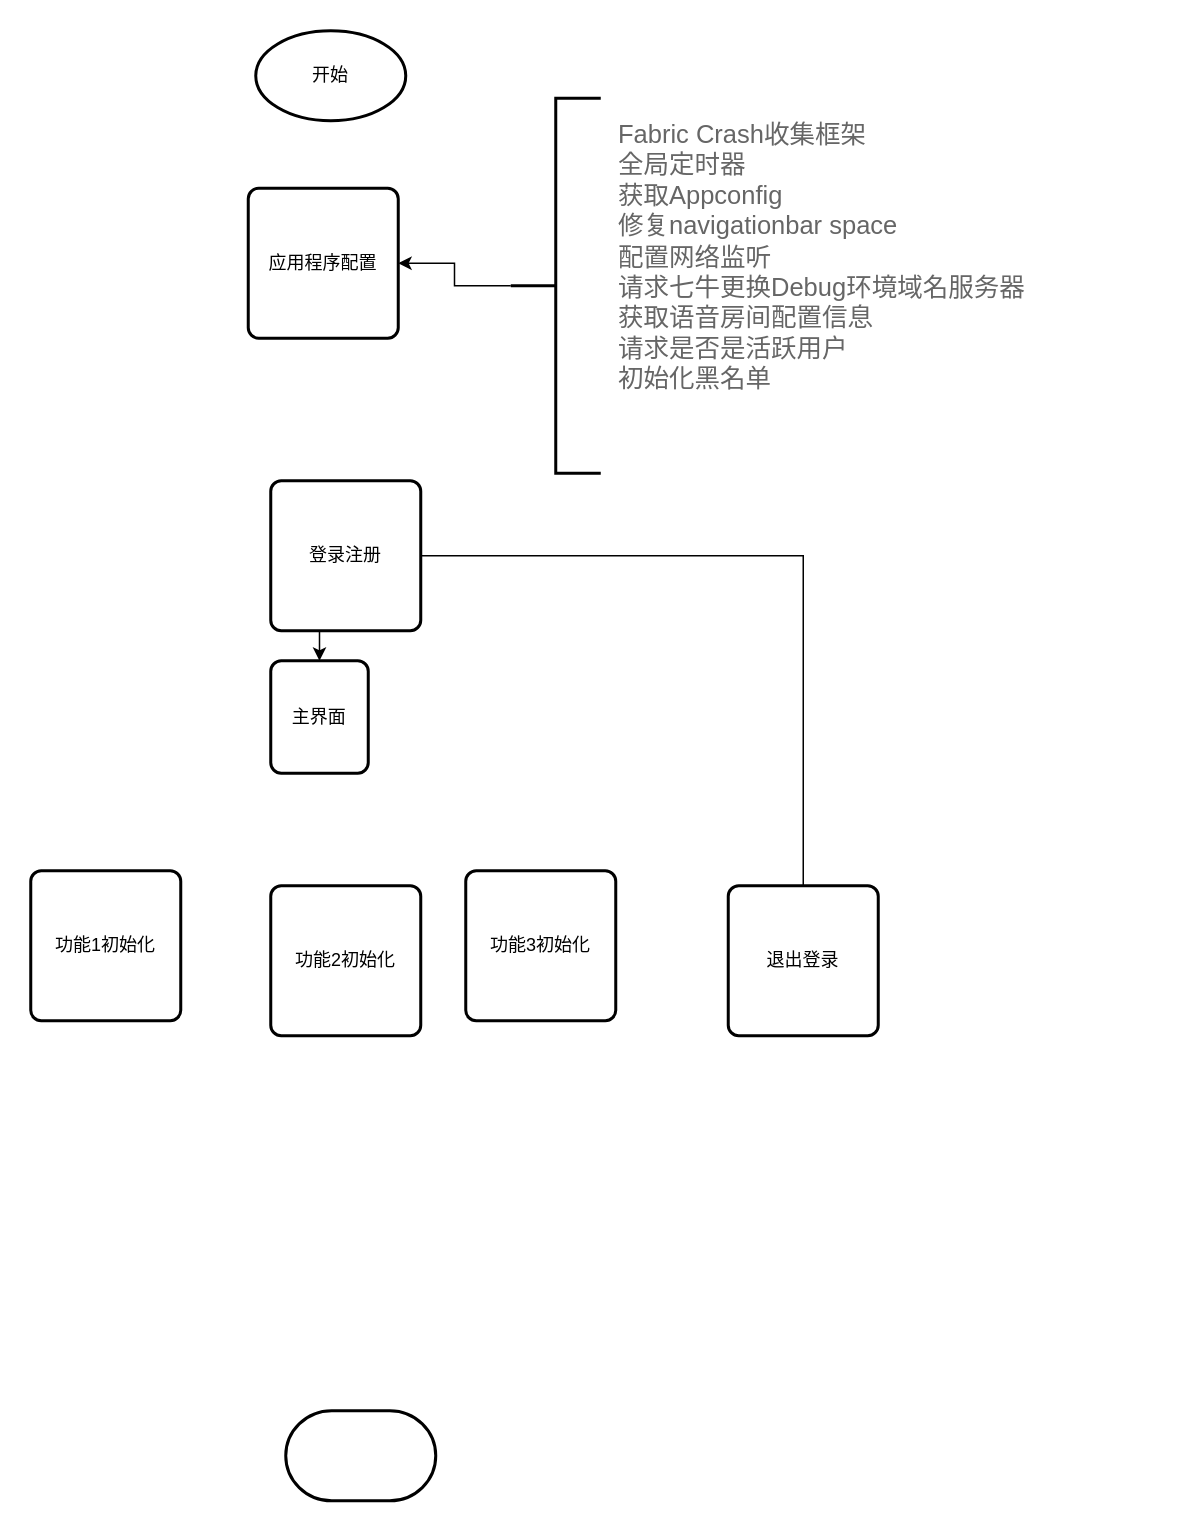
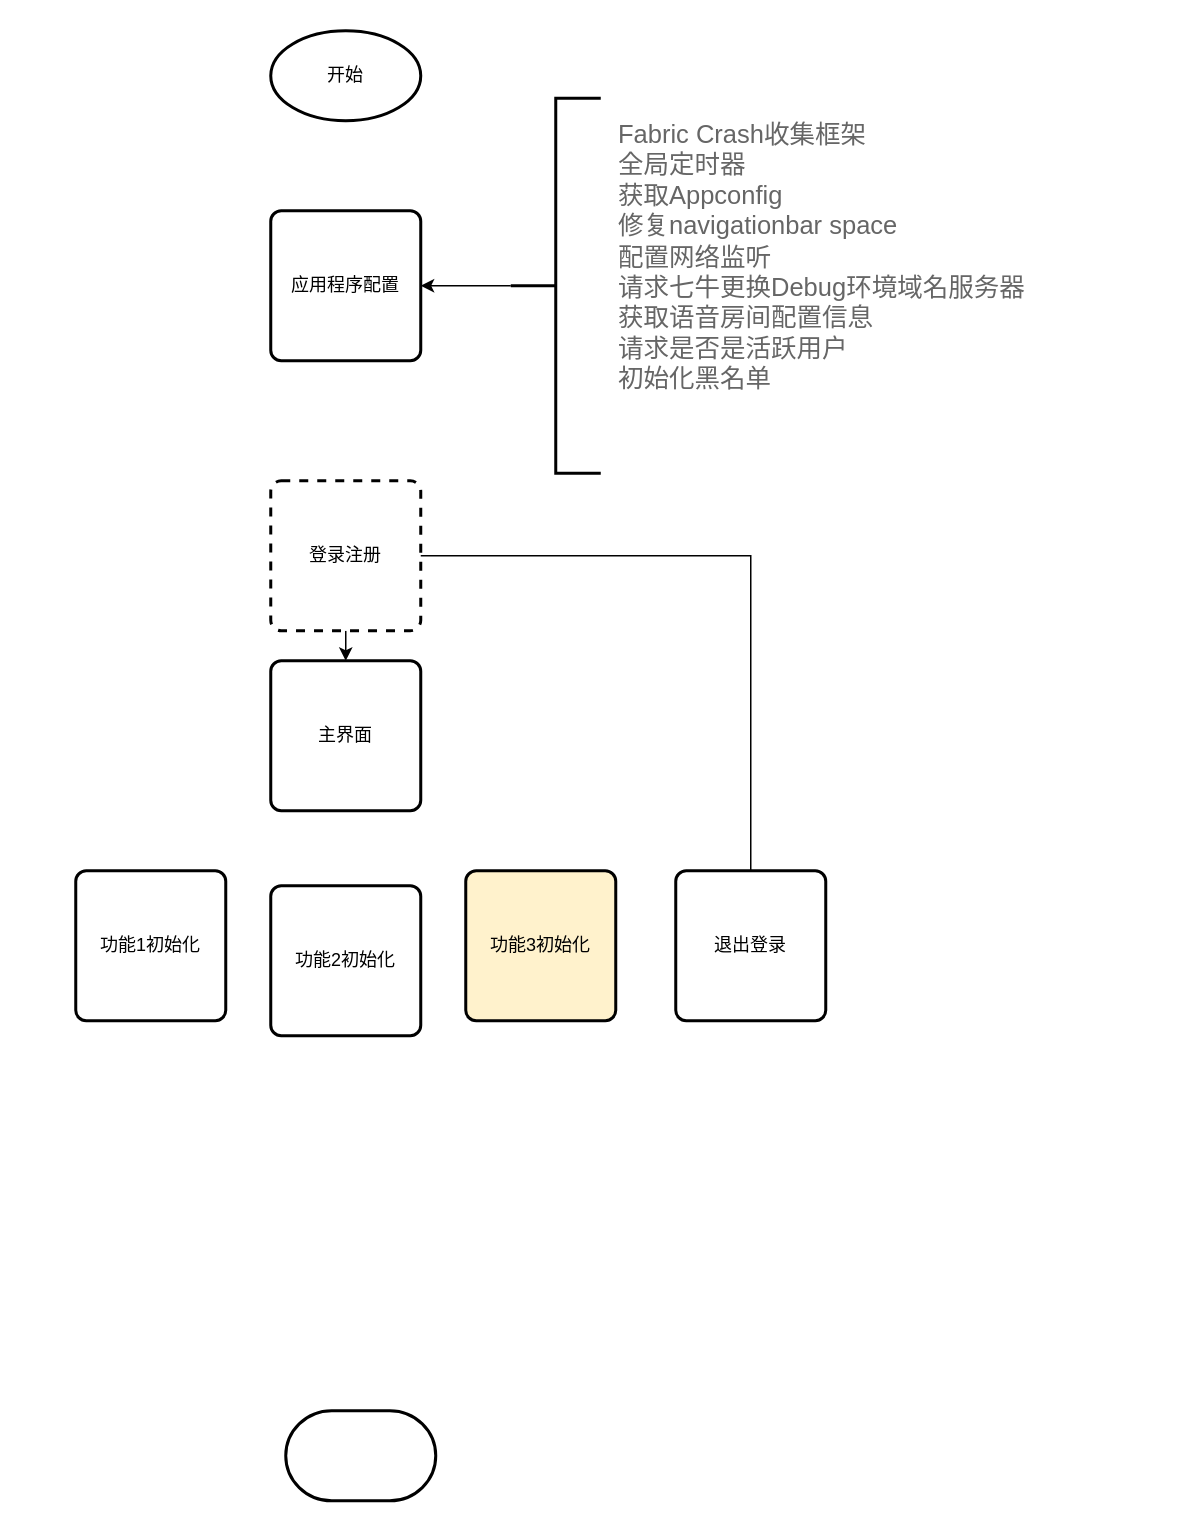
(331, 76) -> (346, 76)
(323, 263) -> (346, 286)
(346, 556) -> (346, 556)
(320, 717) -> (346, 736)
(106, 946) -> (151, 946)
(541, 946) -> (541, 946)
(803, 961) -> (751, 946)
